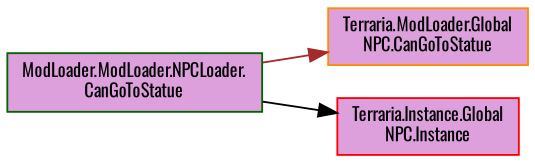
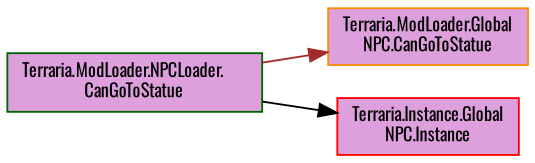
(135, 82) -> (135, 82)
